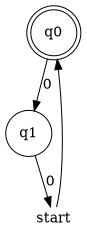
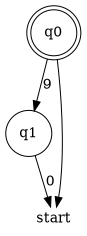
(48, 85) -> (48, 85)
(62, 138) -> (62, 128)
